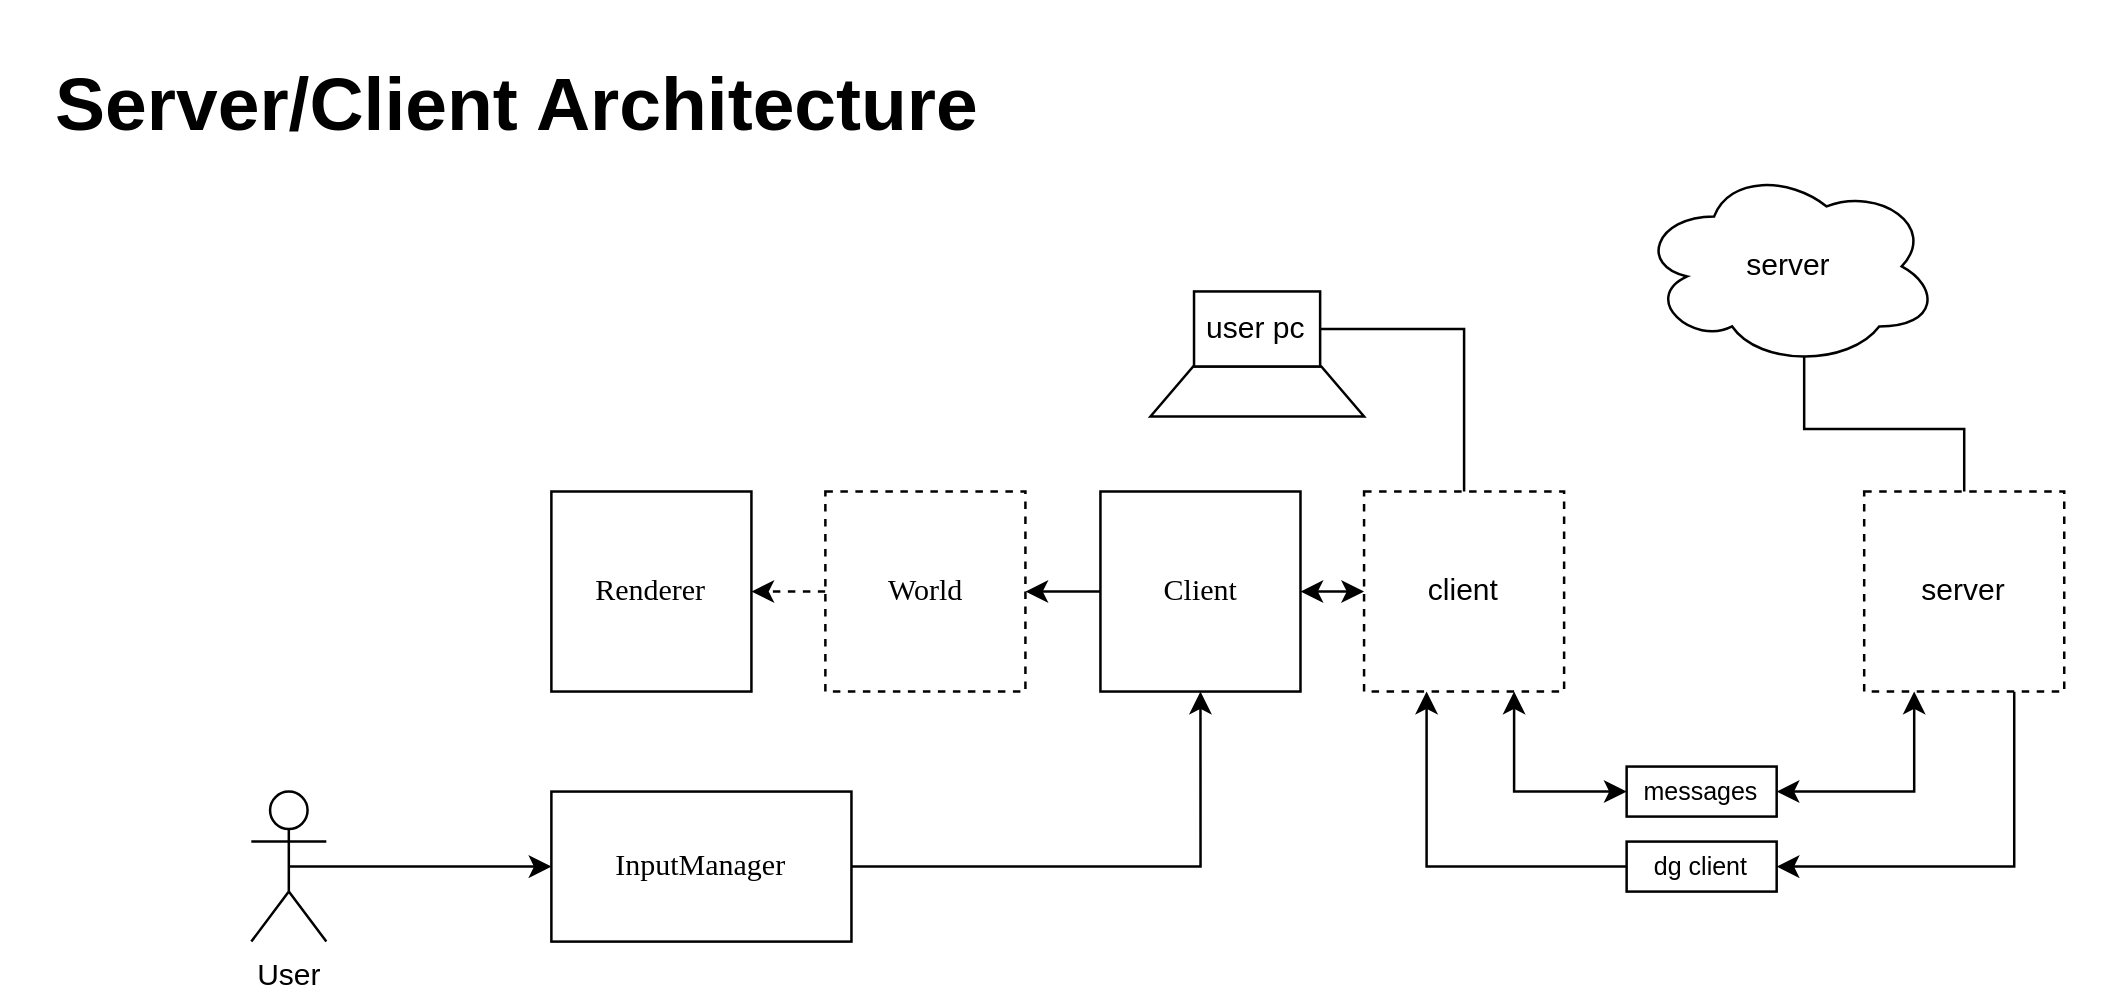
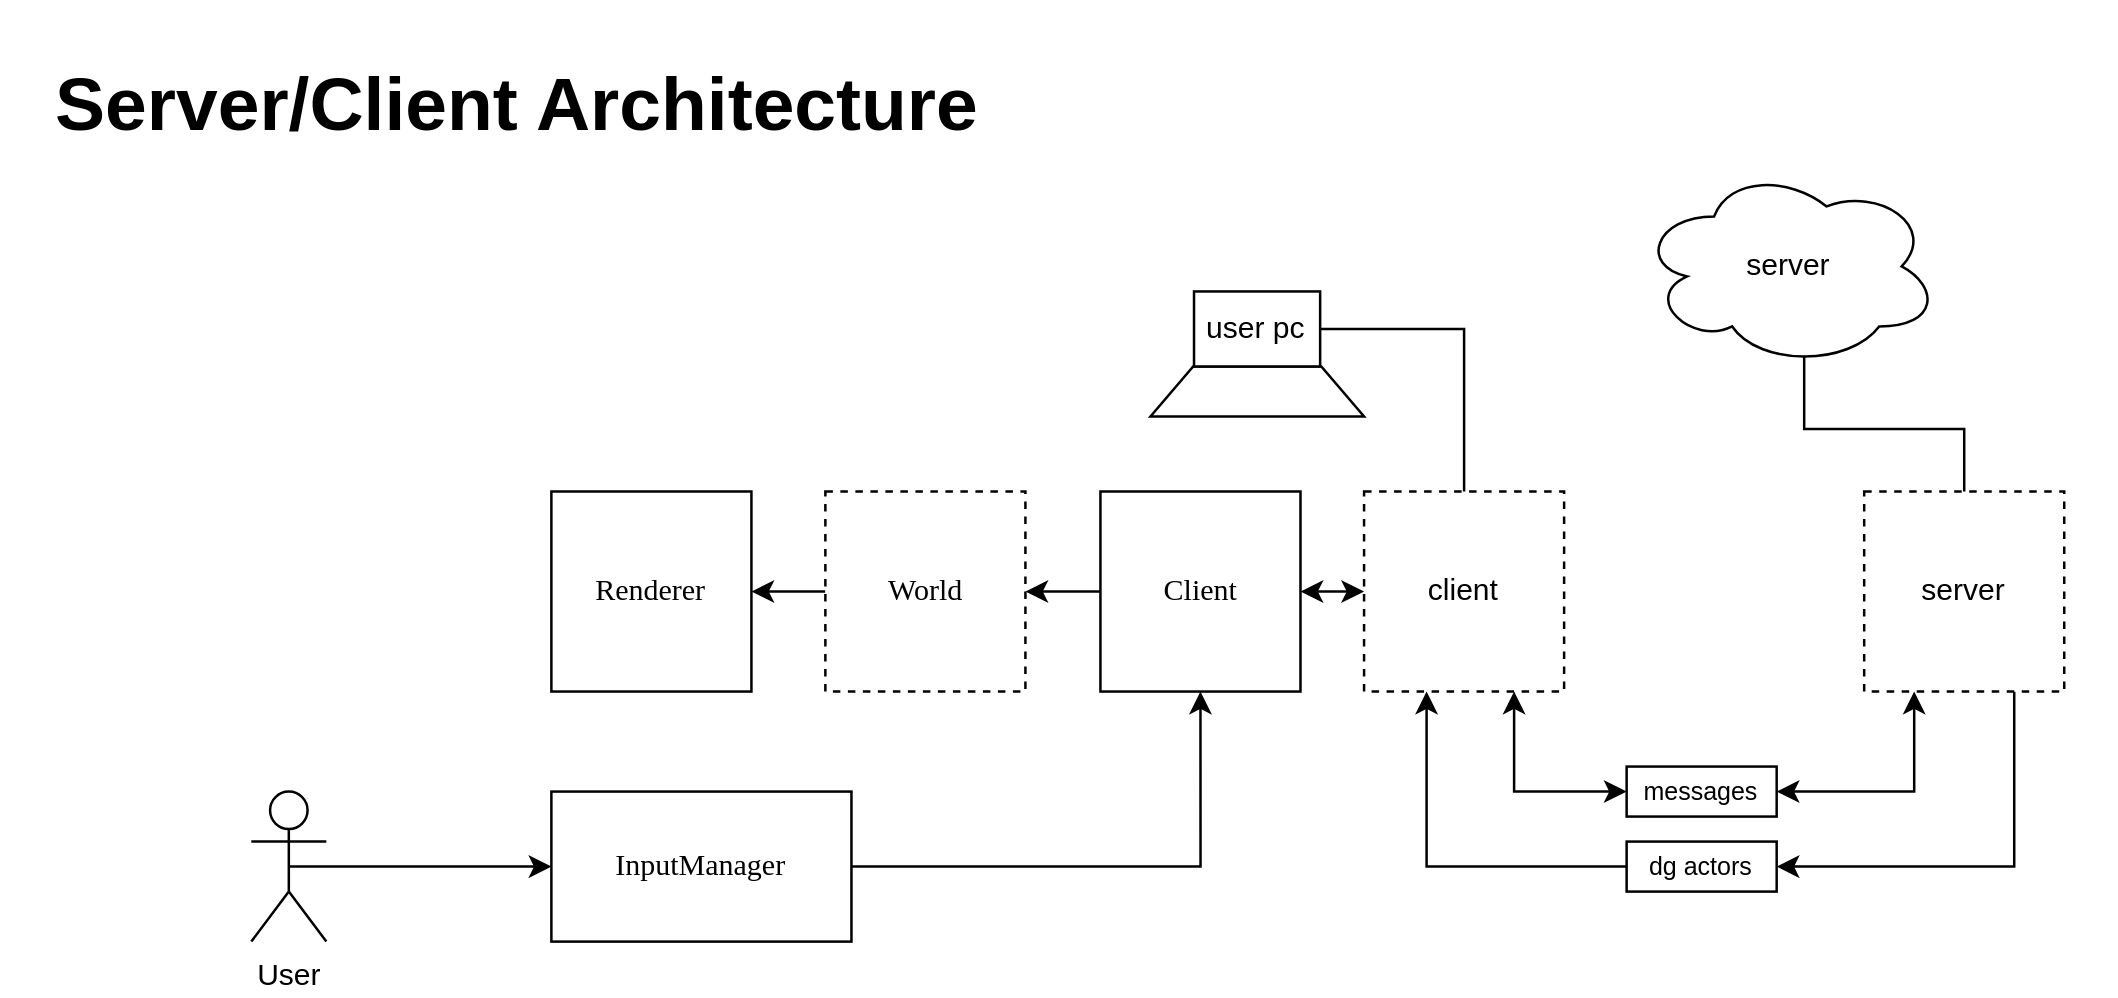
(794, 591) -> (794, 591)
(1701, 866) -> (1701, 866)
